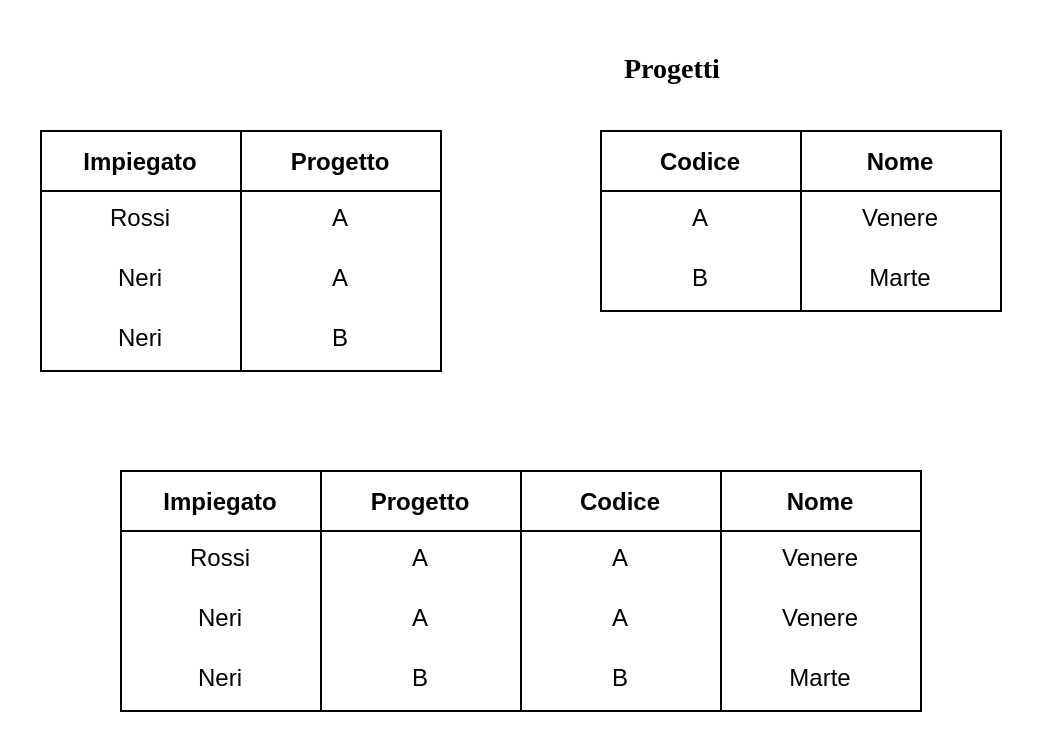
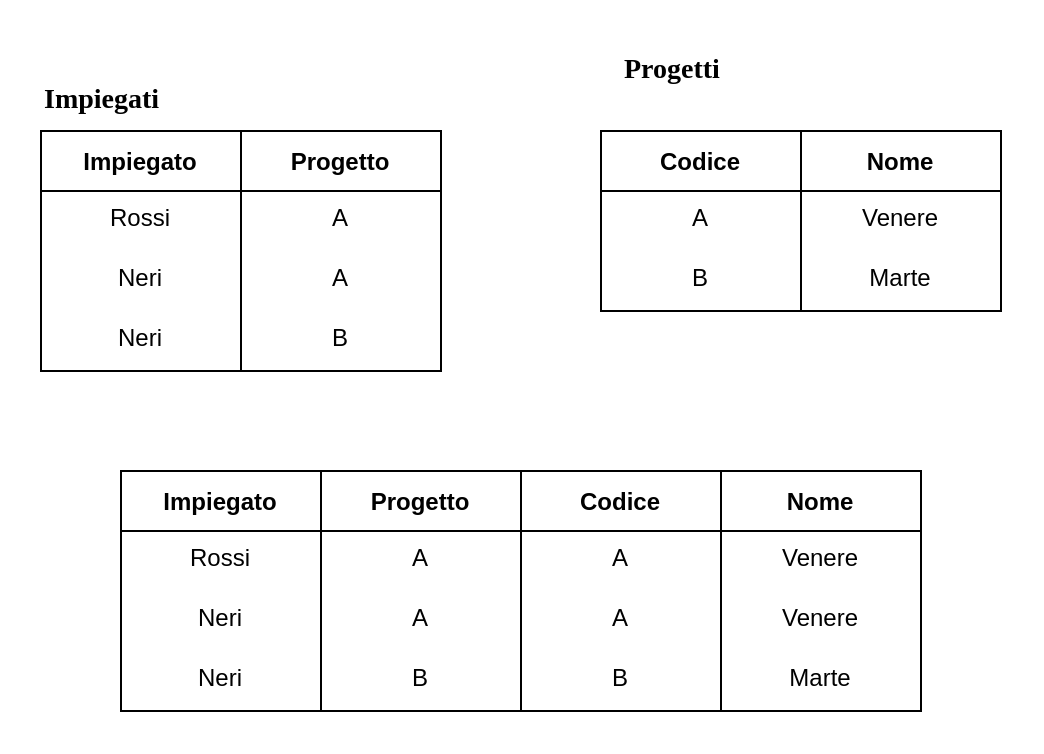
none -> (121, 101)
